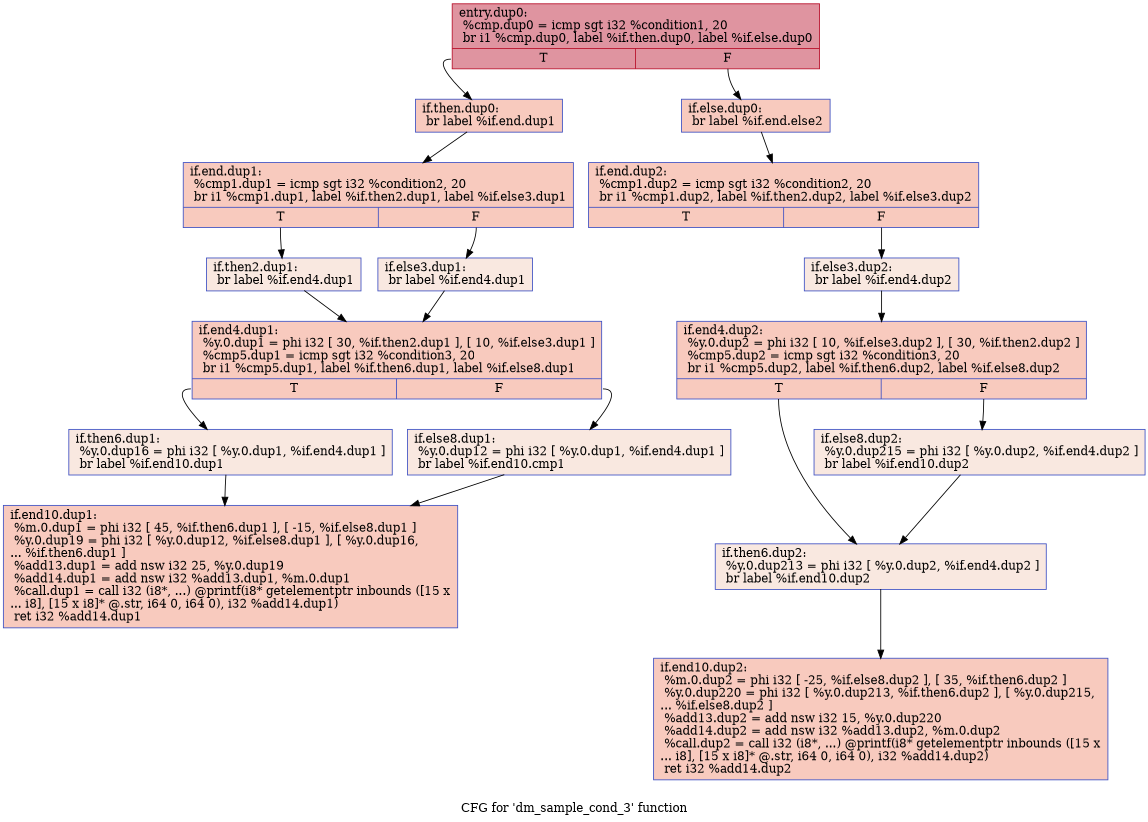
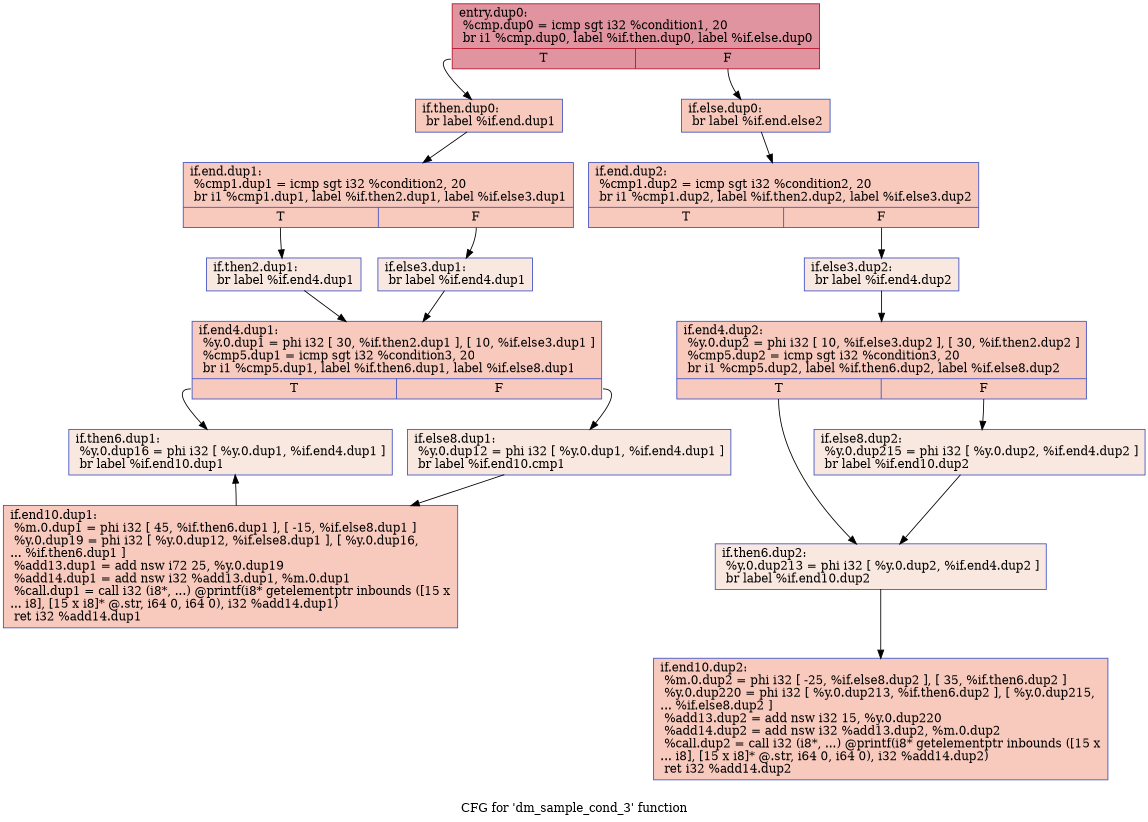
(225, 486) -> (236, 494)
(147, 566) -> (147, 566)
